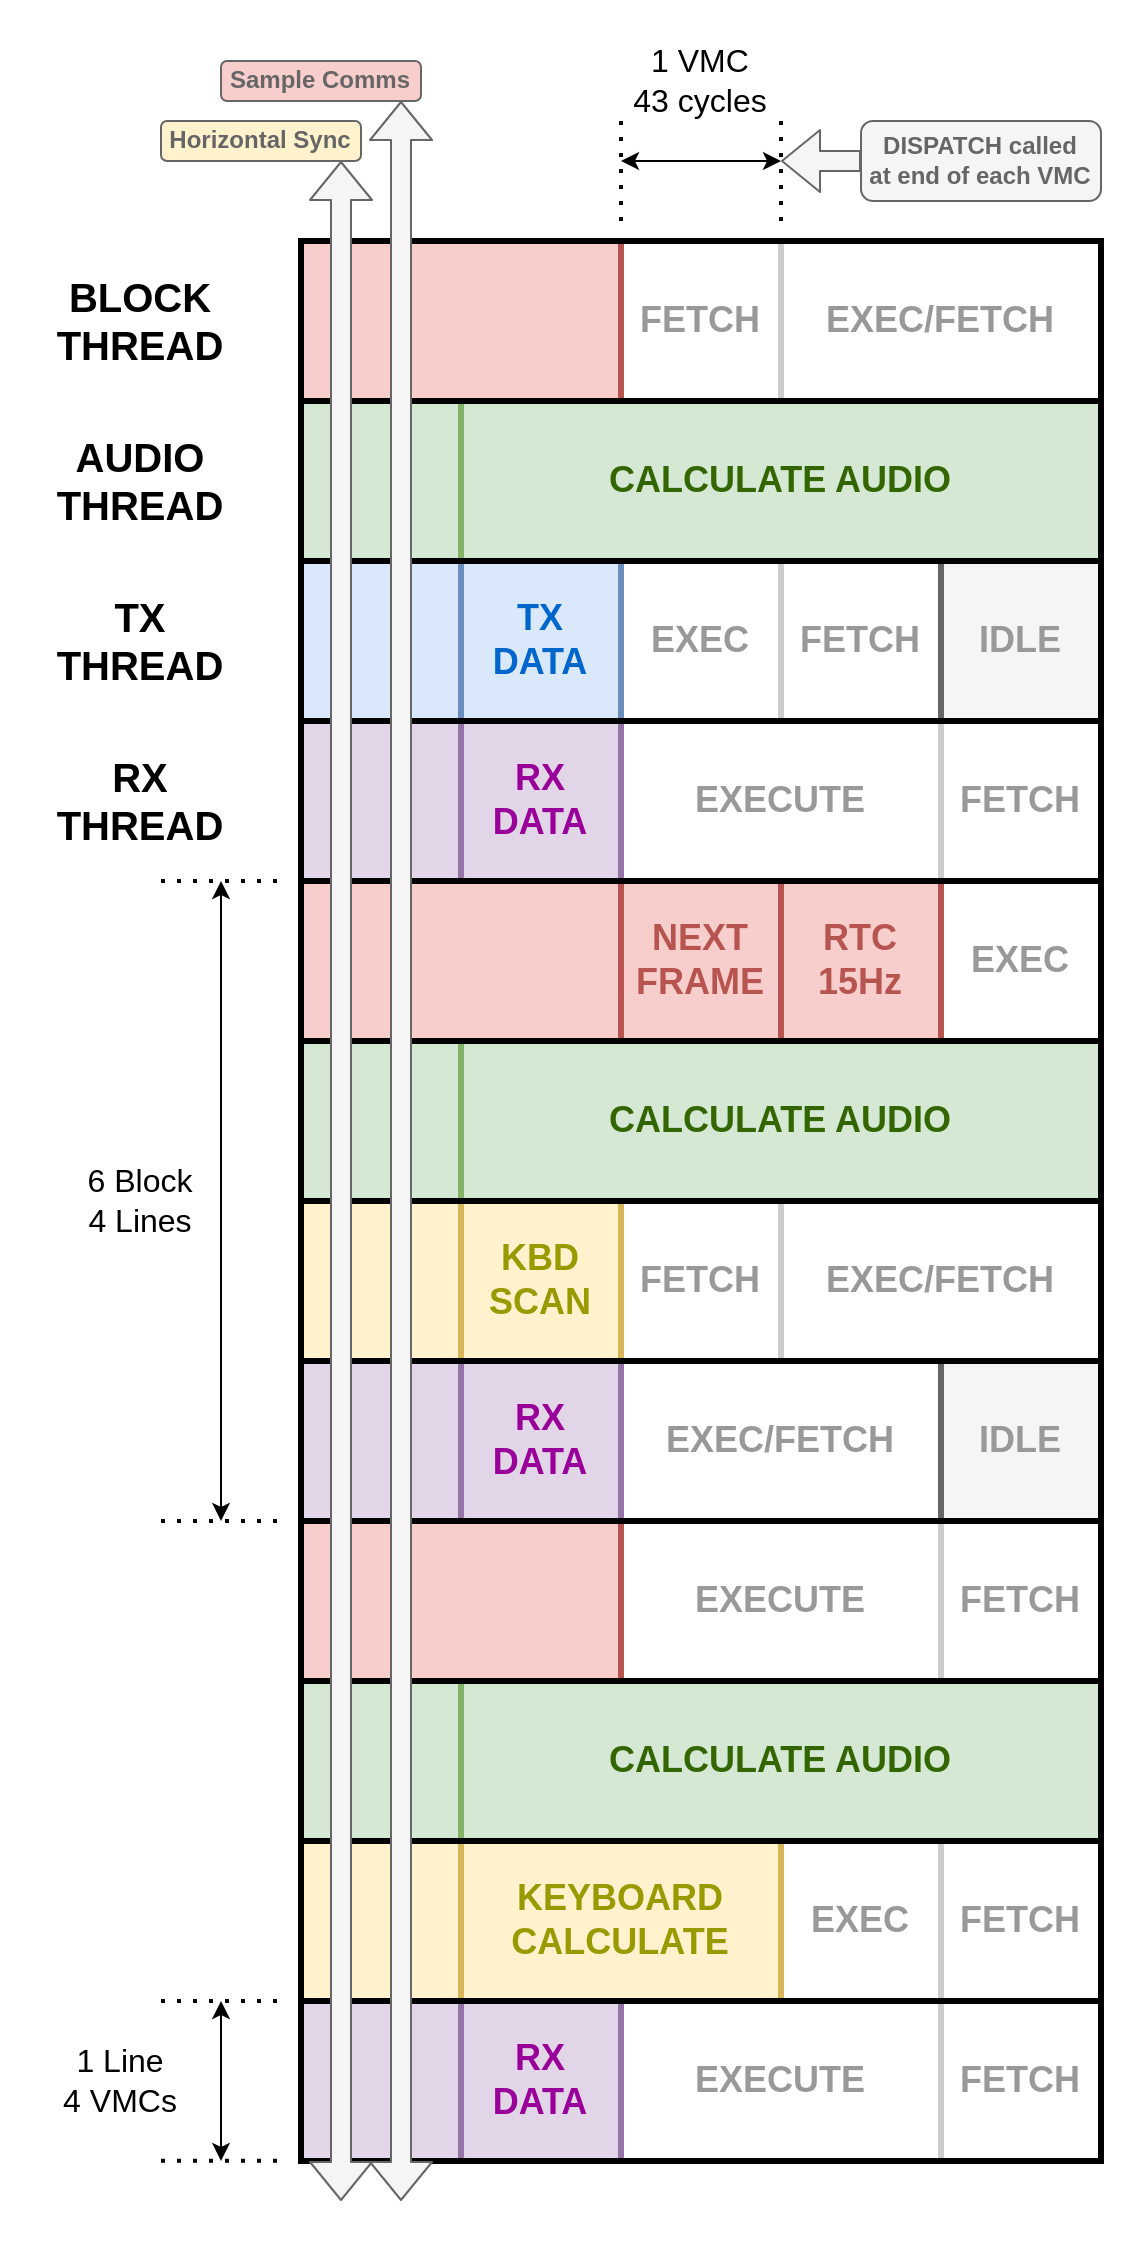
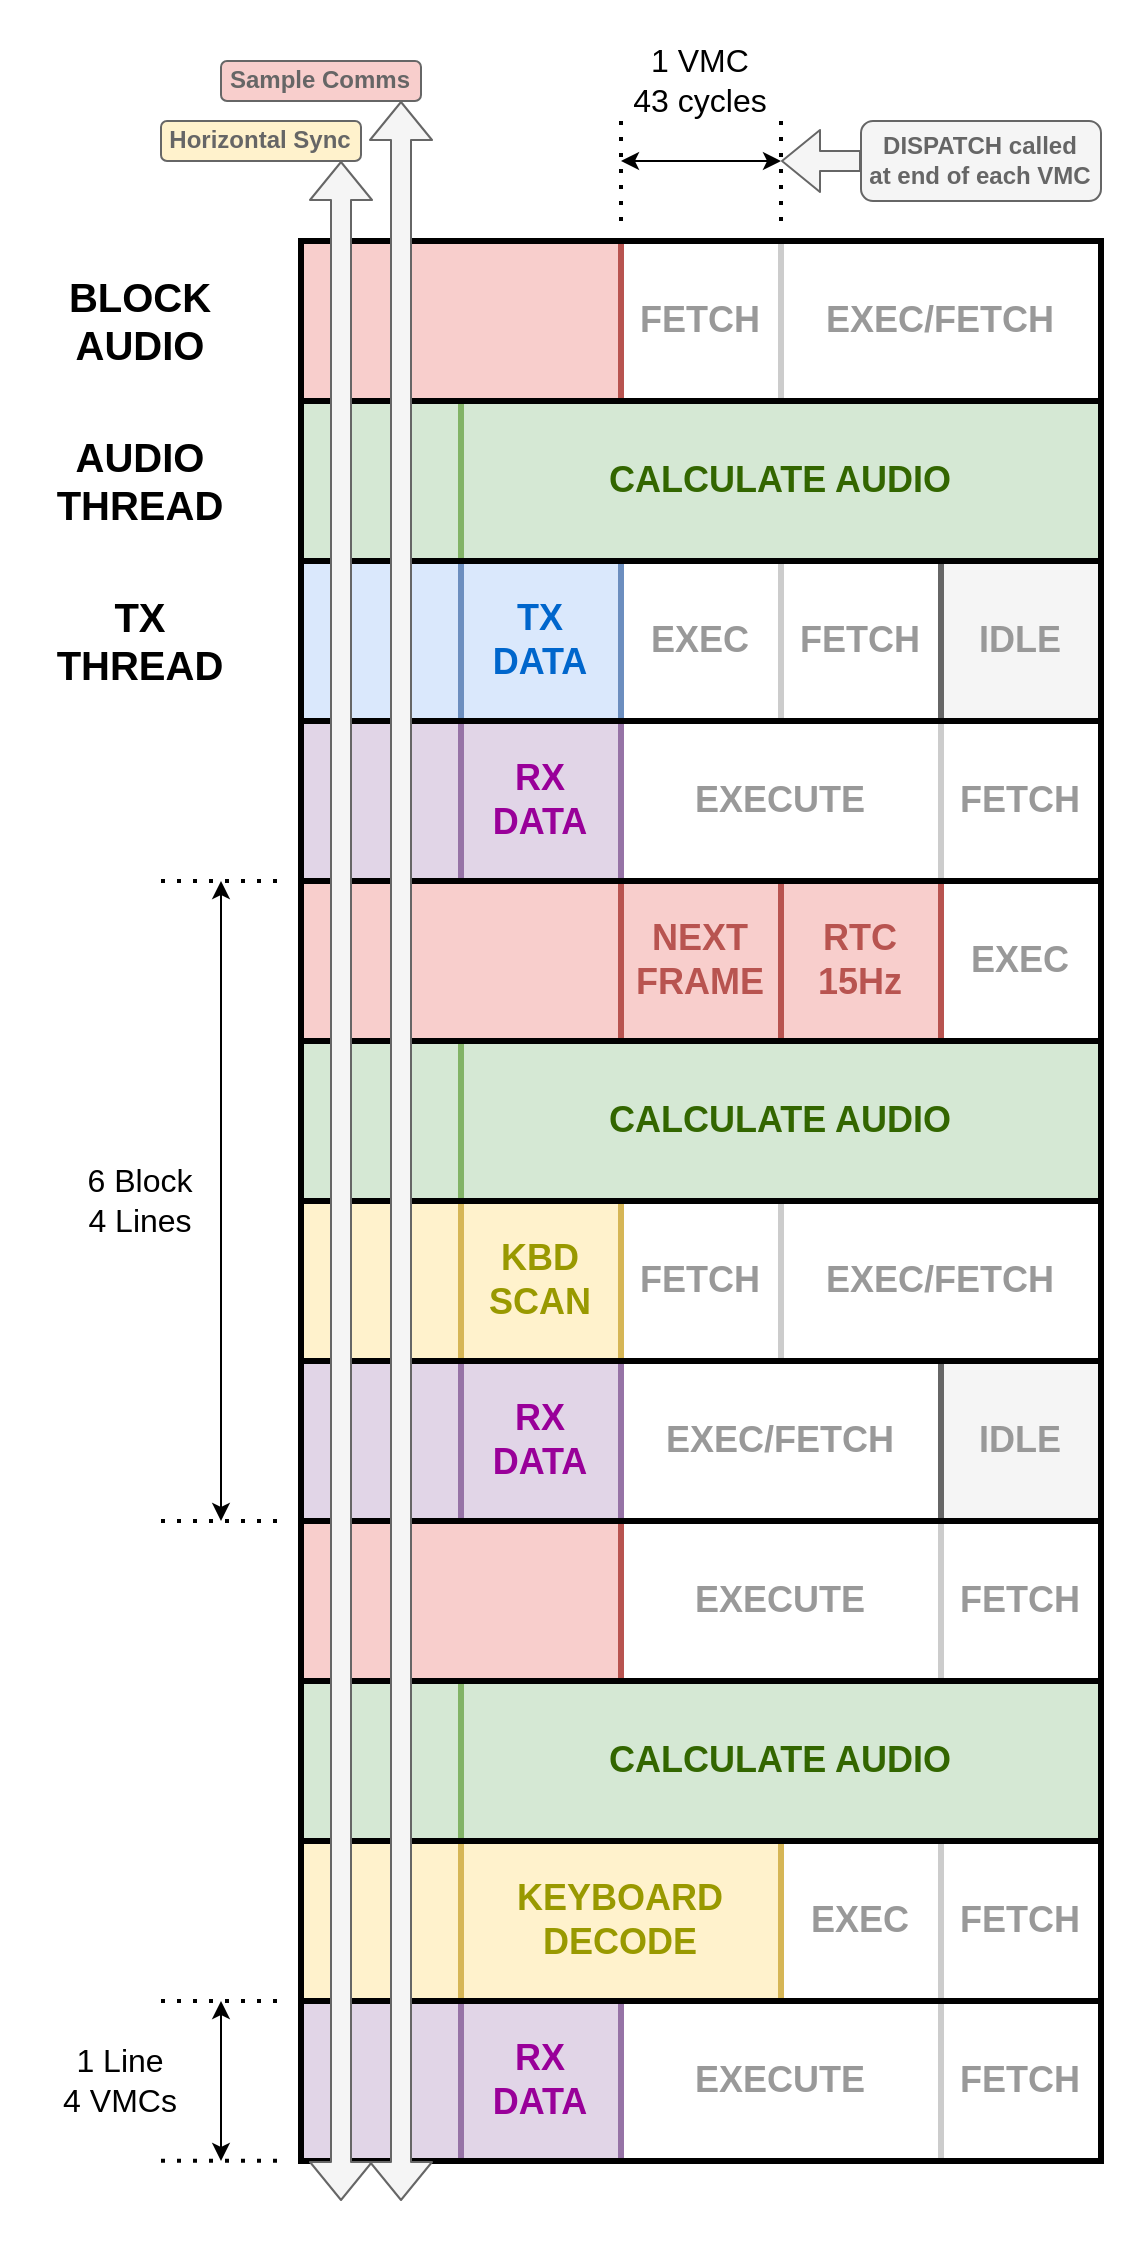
(141, 321) -> (141, 321)
(141, 801) -> none
(621, 1921) -> (621, 1921)
